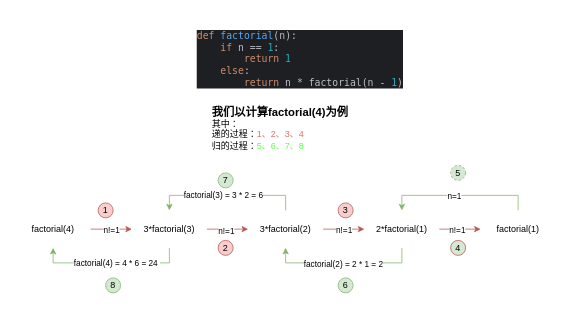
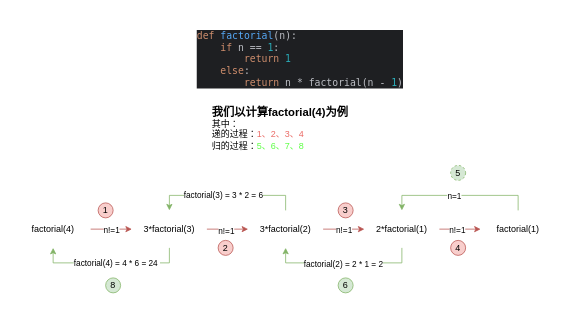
(225, 180) -> none
(458, 248) -> (458, 248)
